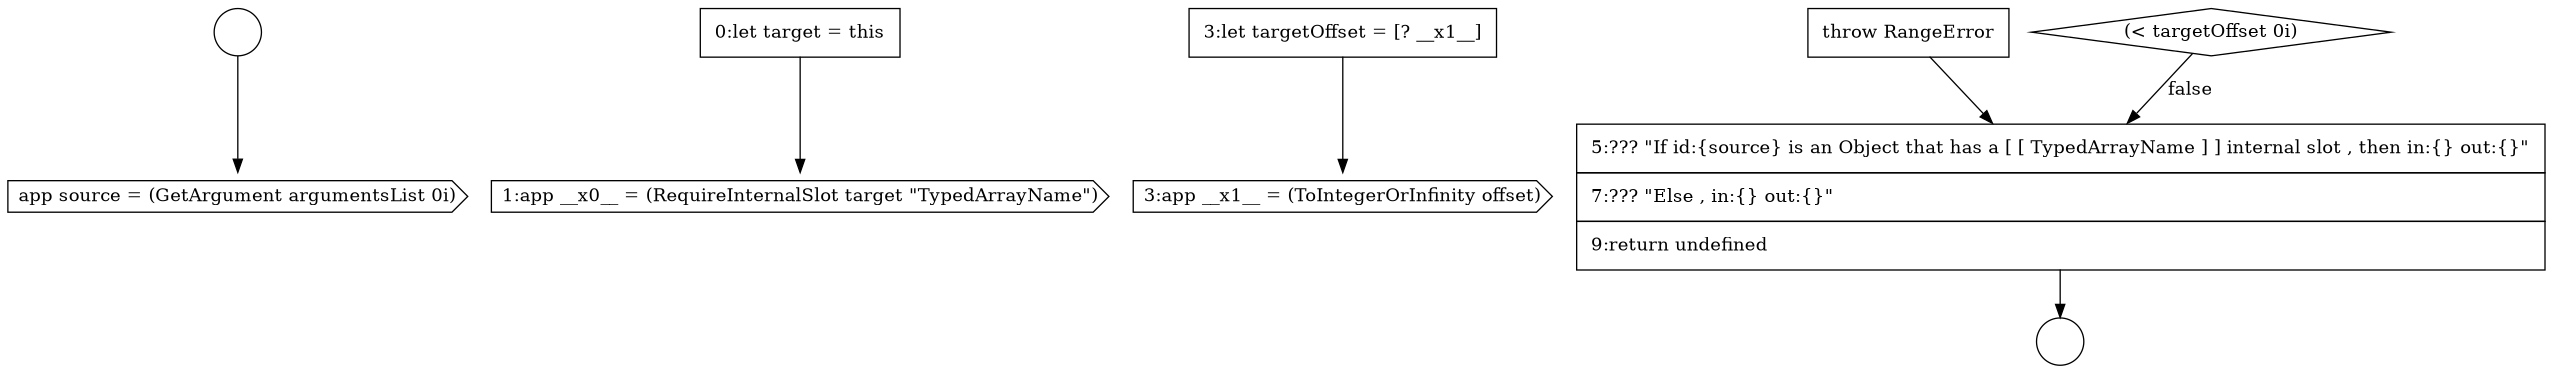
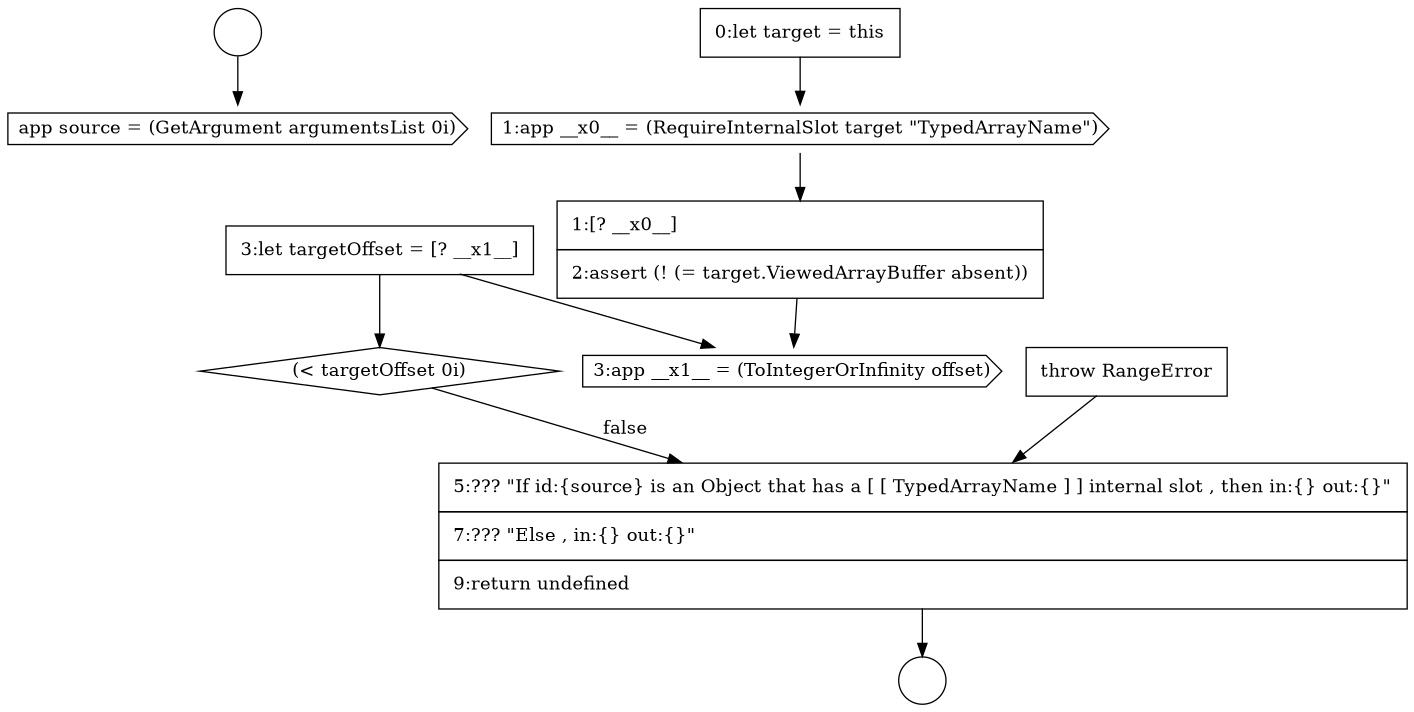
none -> (800, 250)
none -> (380, 304)
